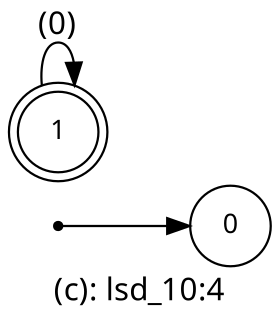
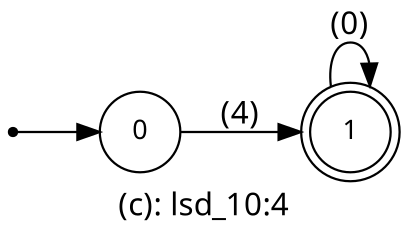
none -> (230, 132)
